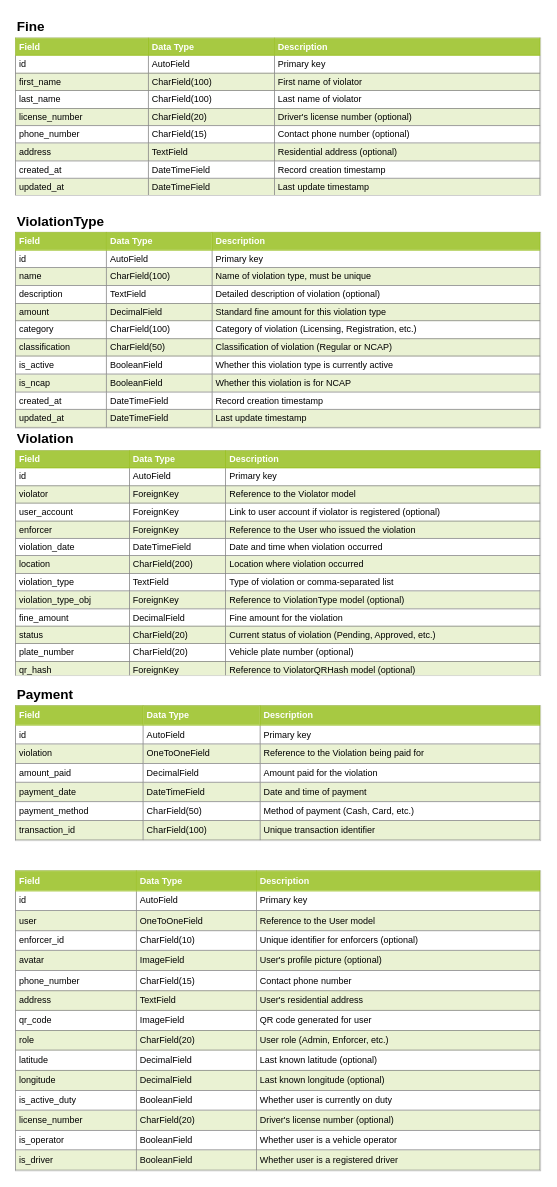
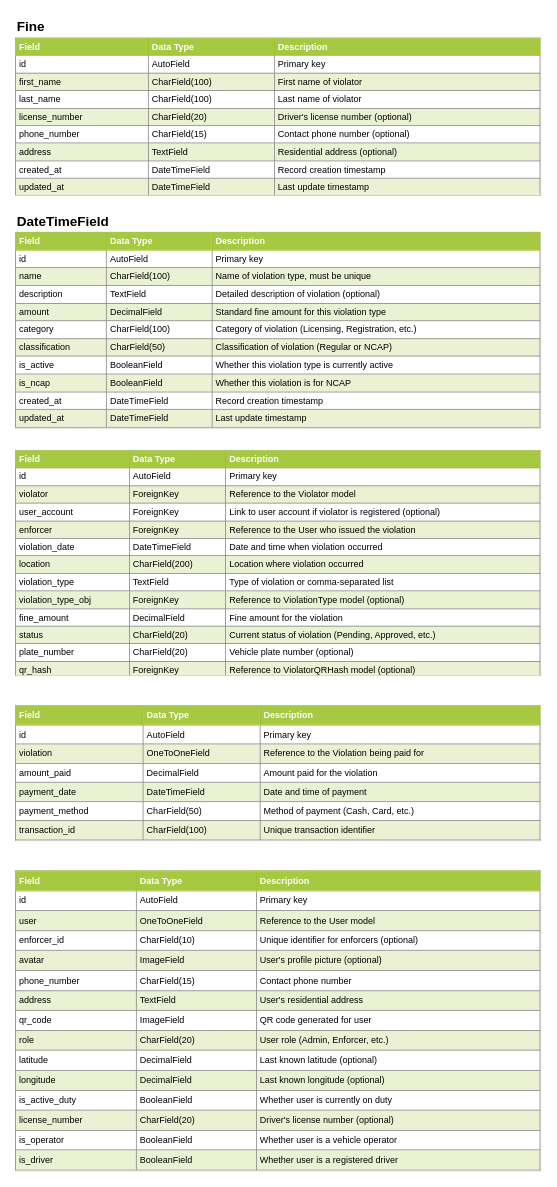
(46, 222) -> (46, 222)
(90, 439) -> none
(90, 694) -> none
